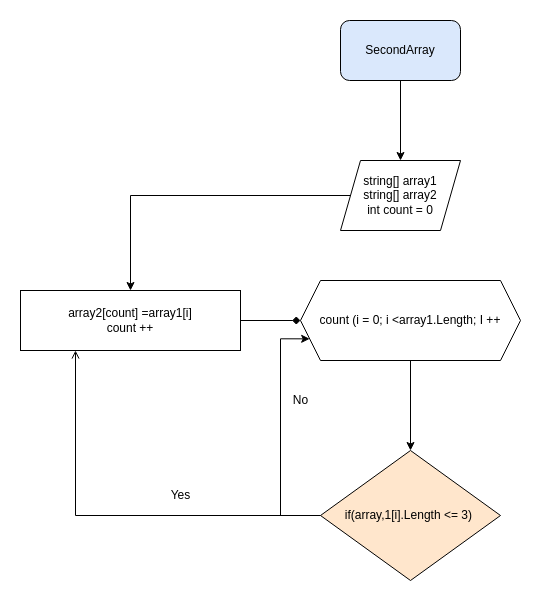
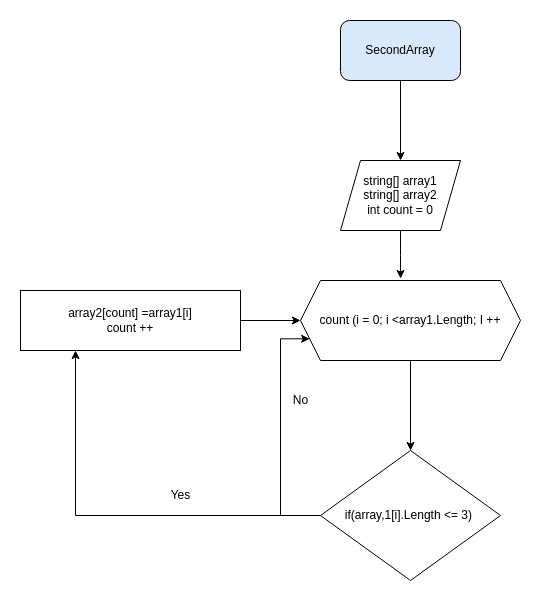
(197, 196) -> (401, 251)
(292, 321) -> (292, 321)
(76, 357) -> (76, 359)
(411, 516) -> (411, 516)
